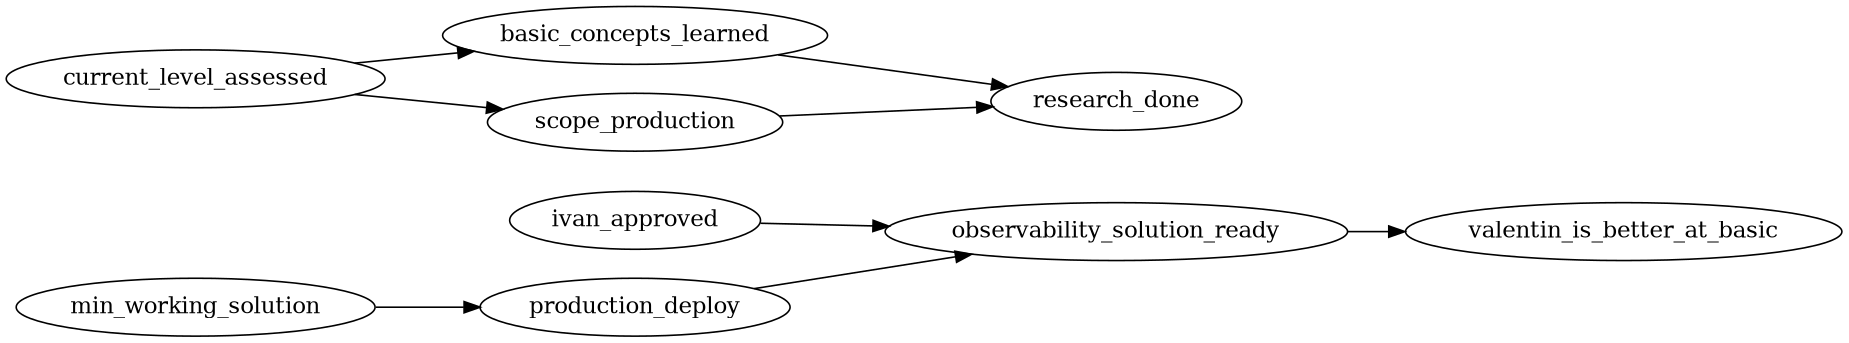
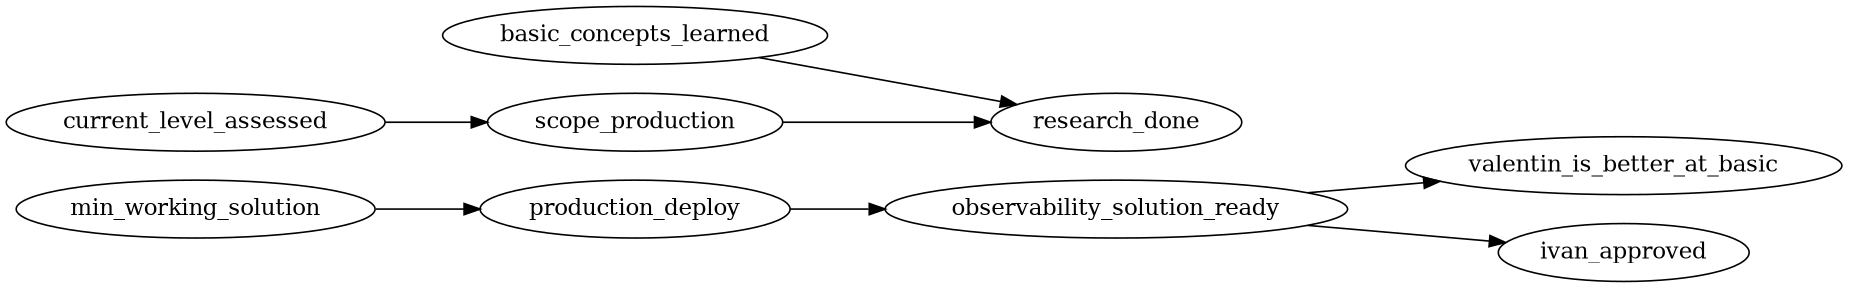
(406, 58) -> none
(817, 225) -> (1399, 233)
